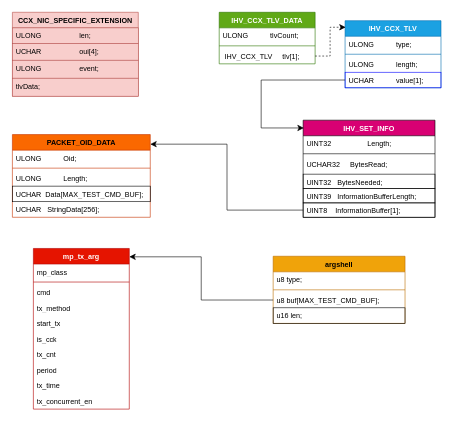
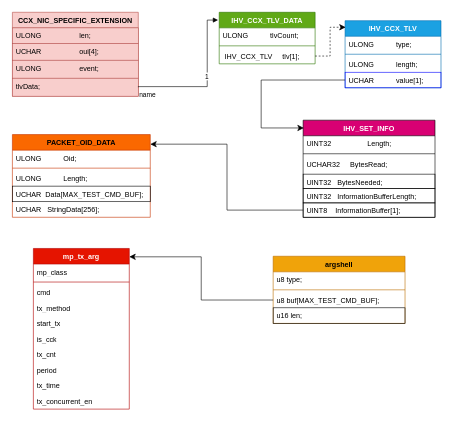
none -> (181, 87)
(370, 202) -> (370, 202)
